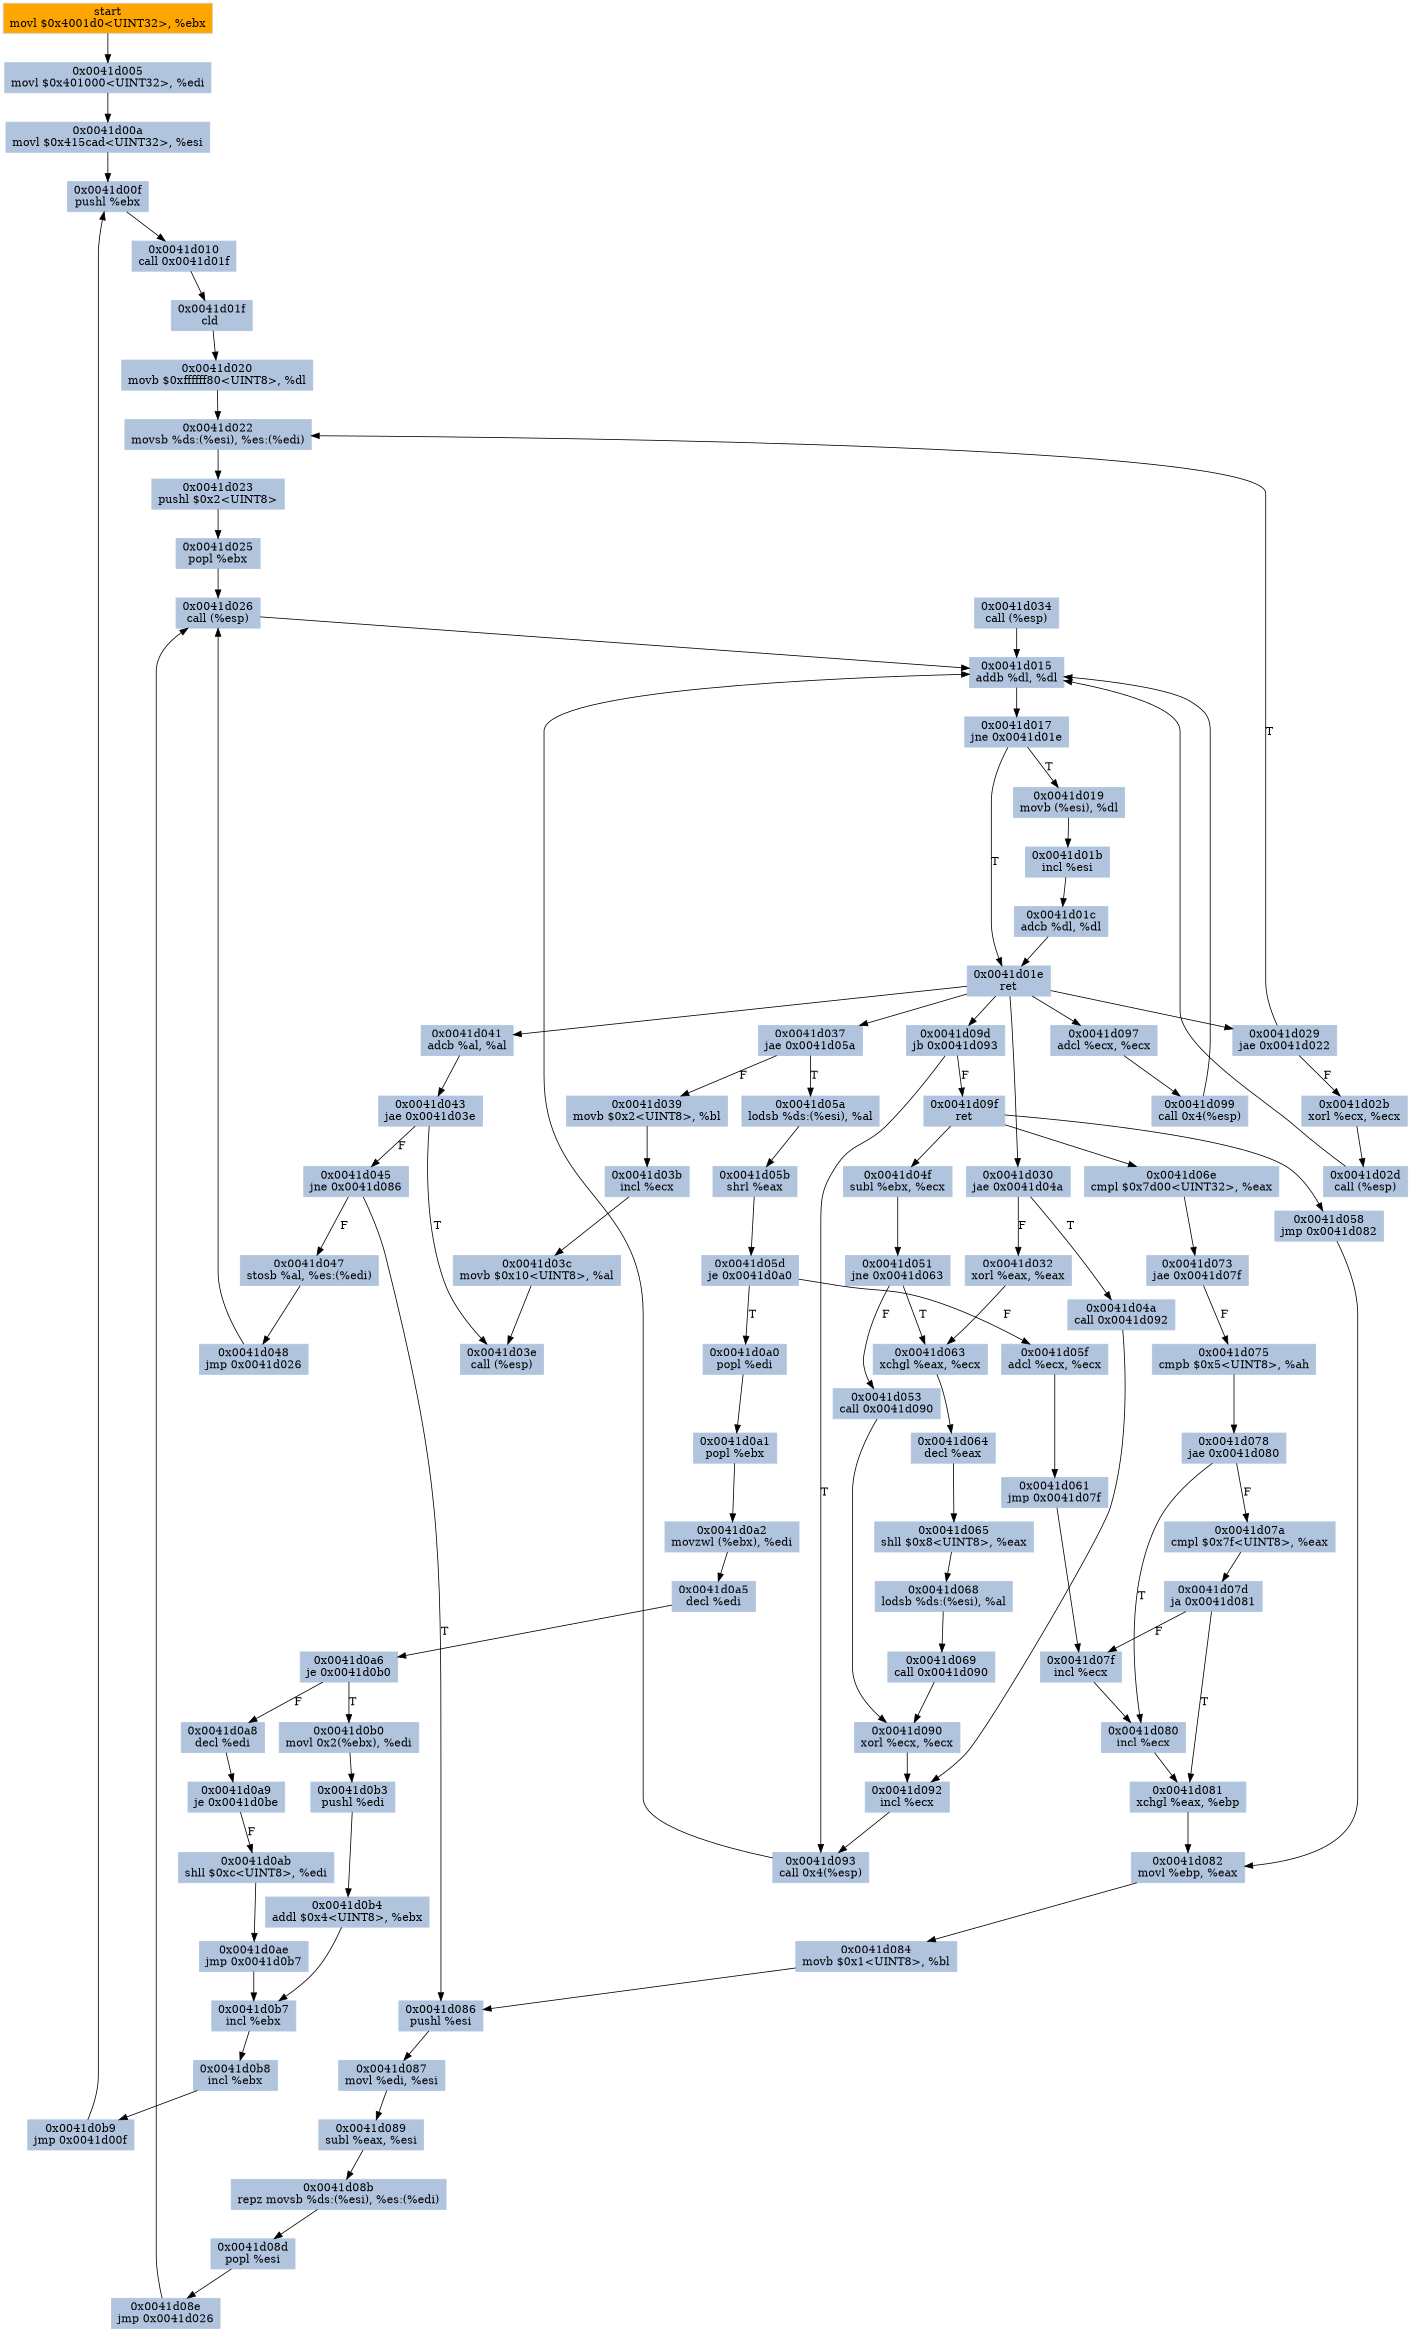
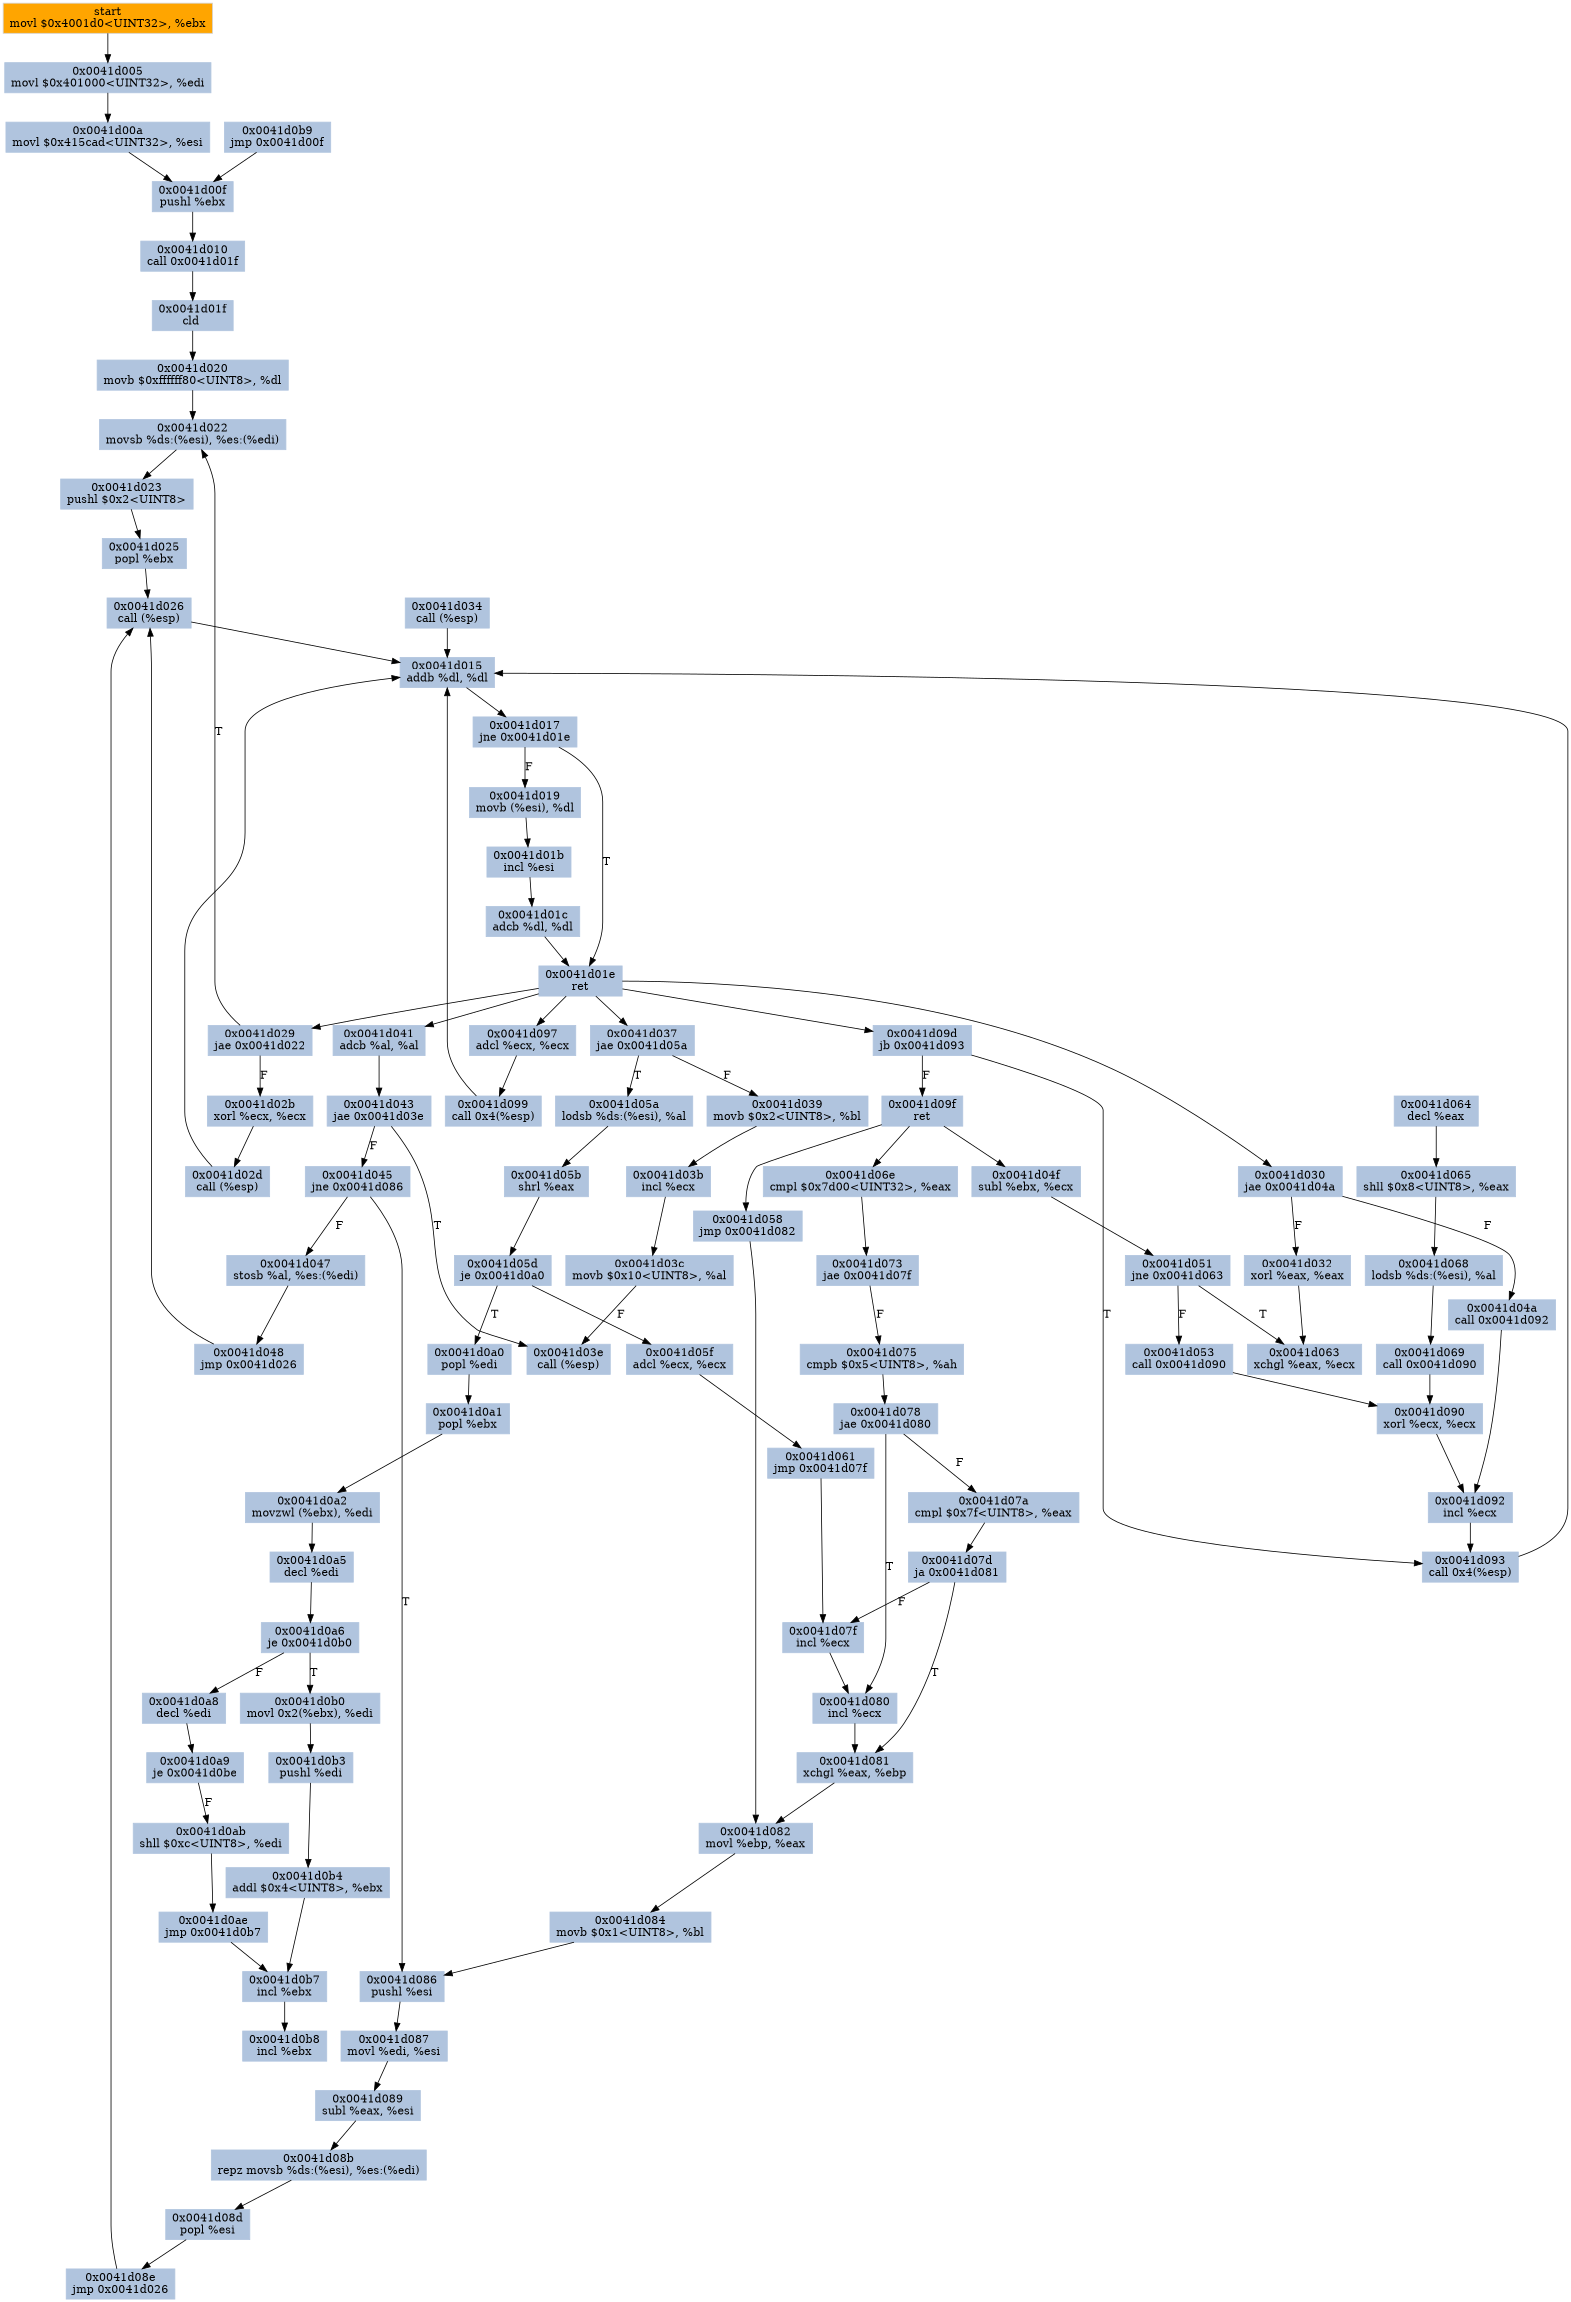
(1049, 767) -> (529, 767)
(1071, 1226) -> (1488, 1226)
(945, 1399) -> none
(162, 2104) -> none
